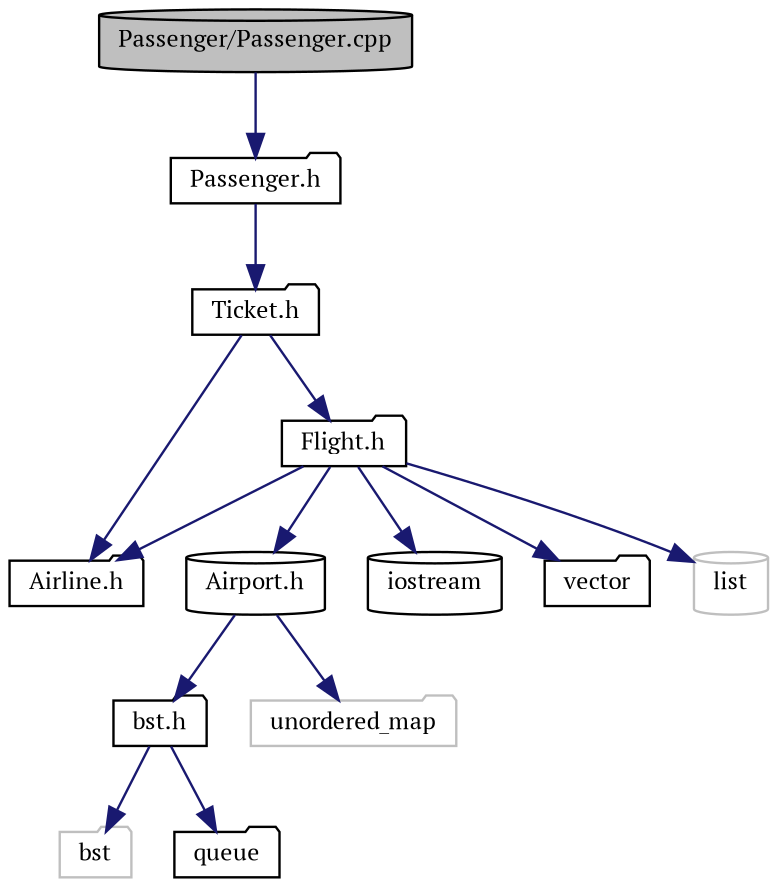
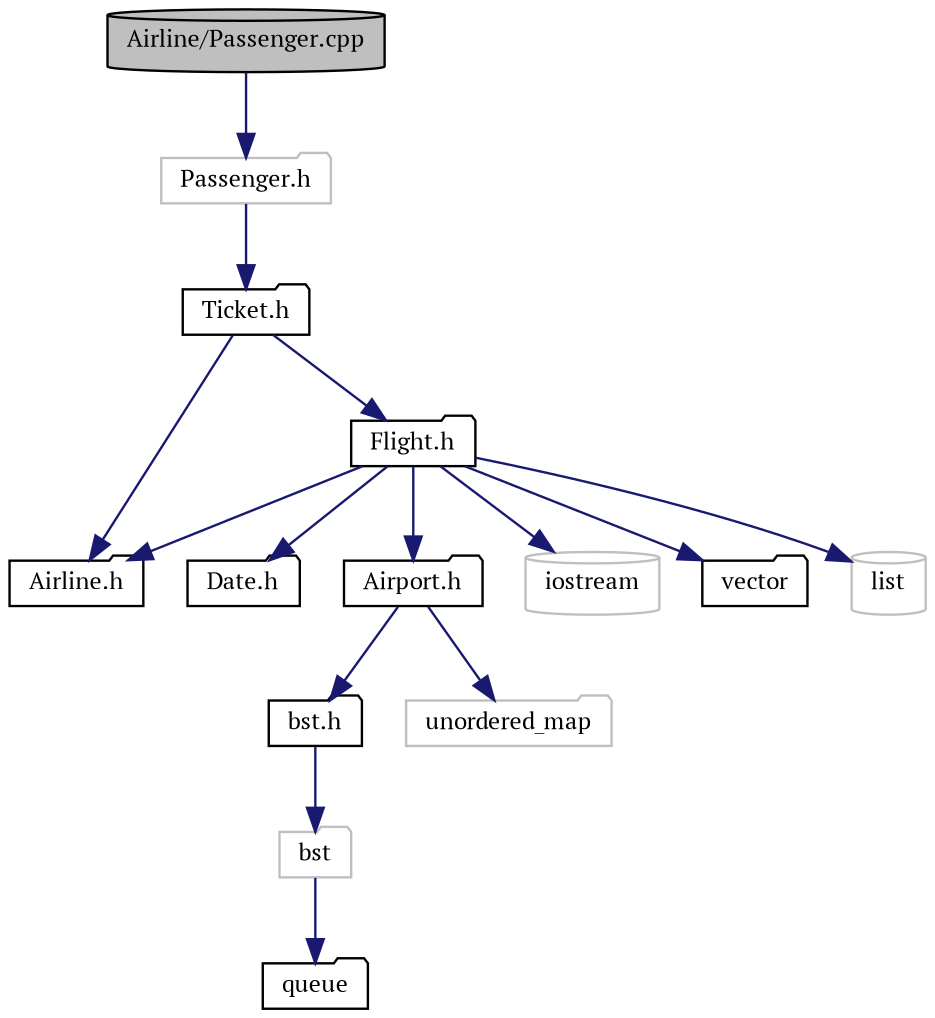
(256, 41) -> (246, 41)
(256, 181) -> (246, 181)
none -> (244, 583)
(256, 583) -> (413, 583)
(435, 583) -> (592, 583)
(188, 779) -> (315, 909)
